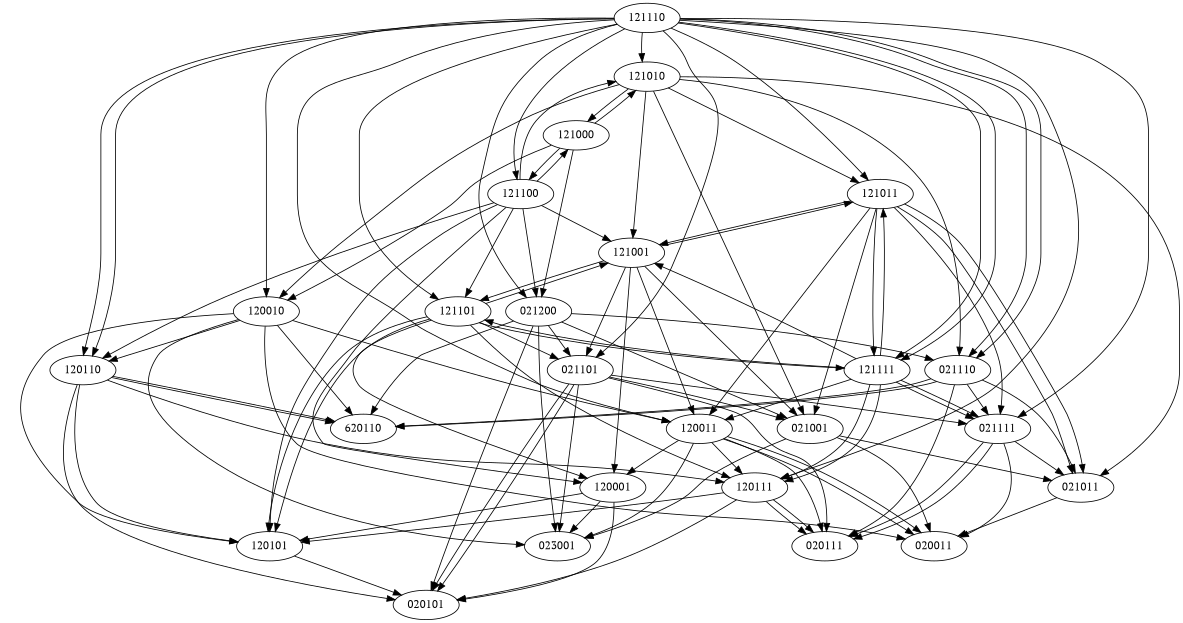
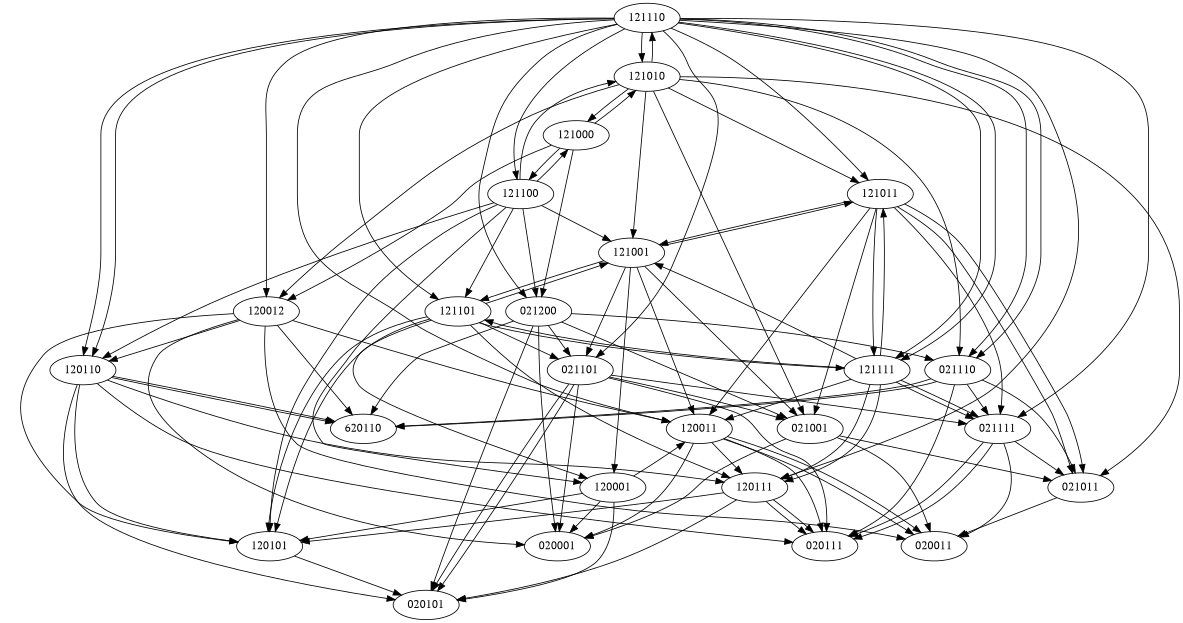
none -> (653, 51)
(266, 311) -> (266, 311)
(656, 455) -> (656, 462)
none -> (430, 497)
(557, 546) -> (557, 546)
